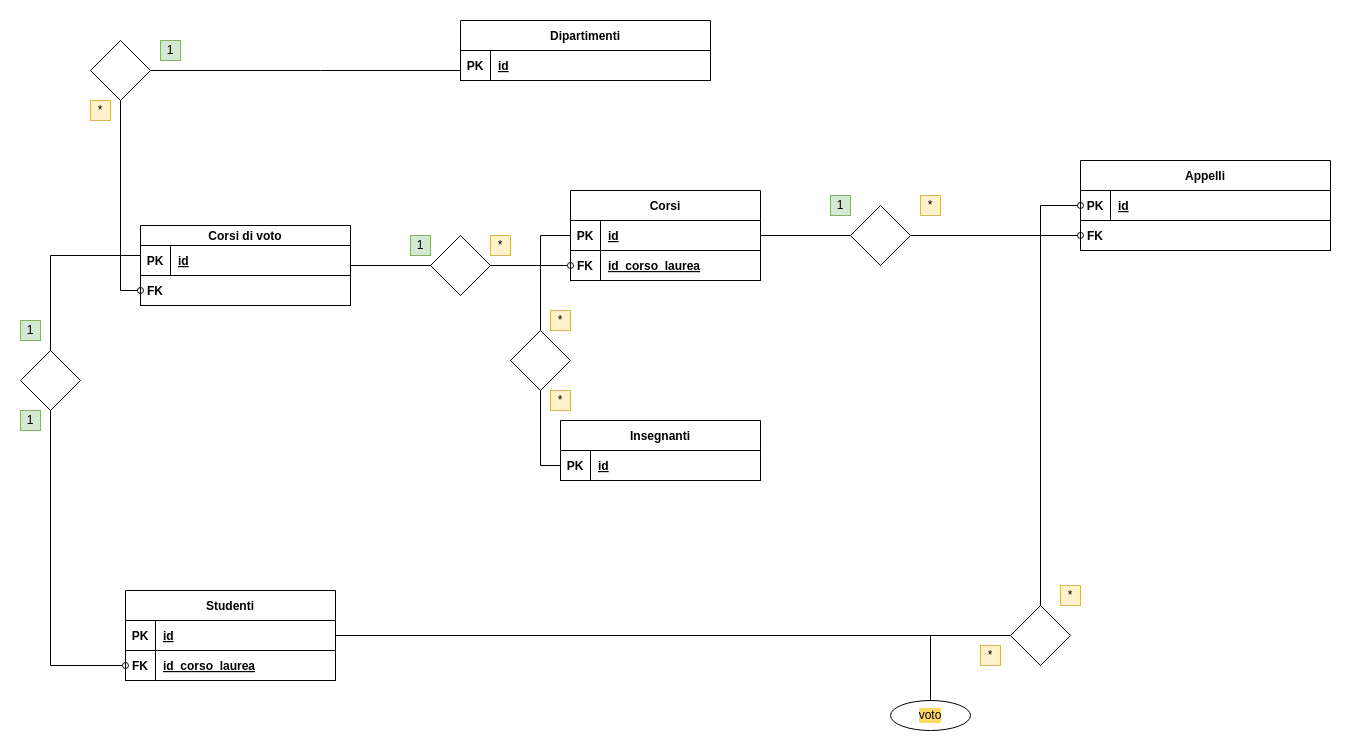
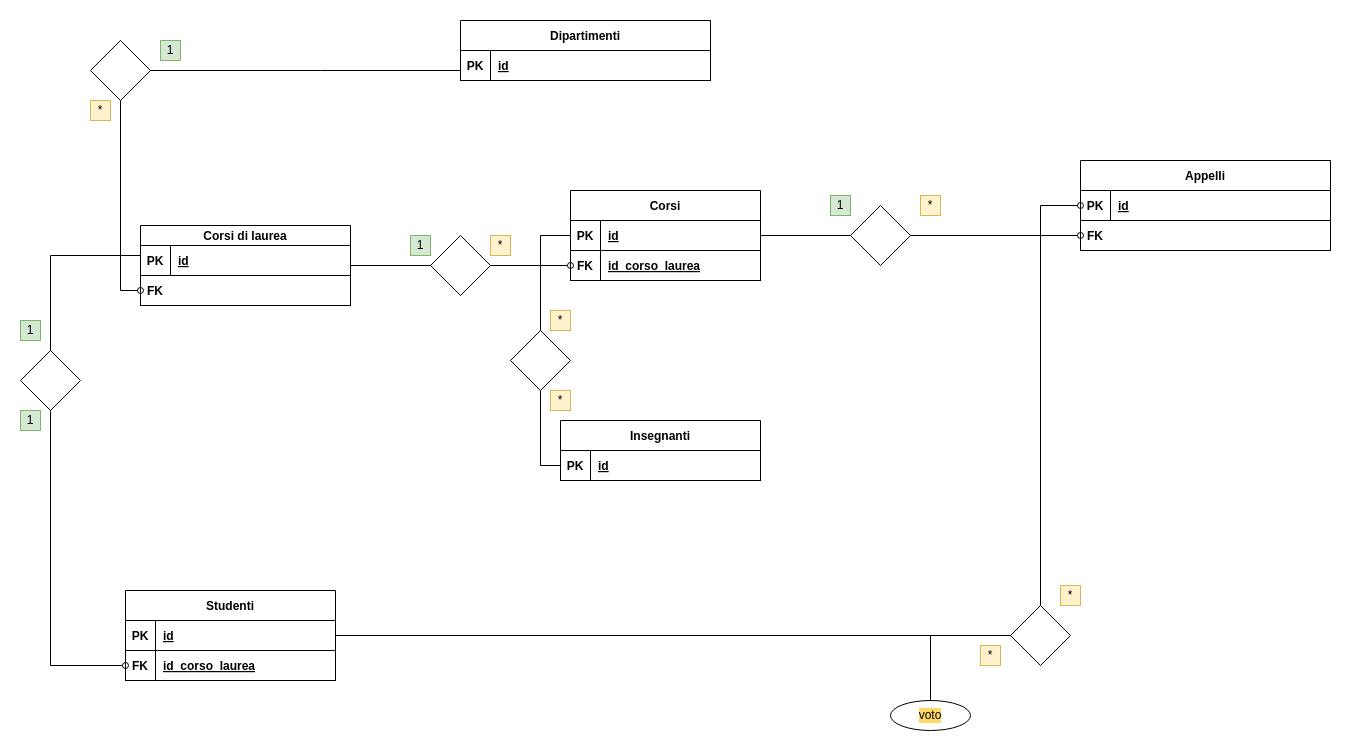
(245, 236) -> (245, 236)
